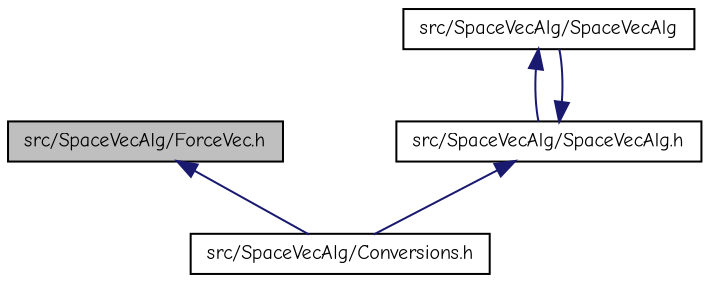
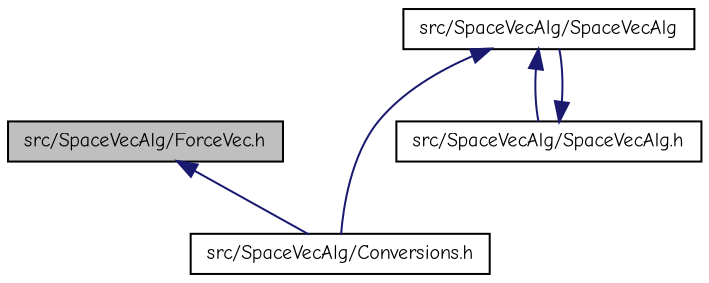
(435, 202) -> (377, 124)
